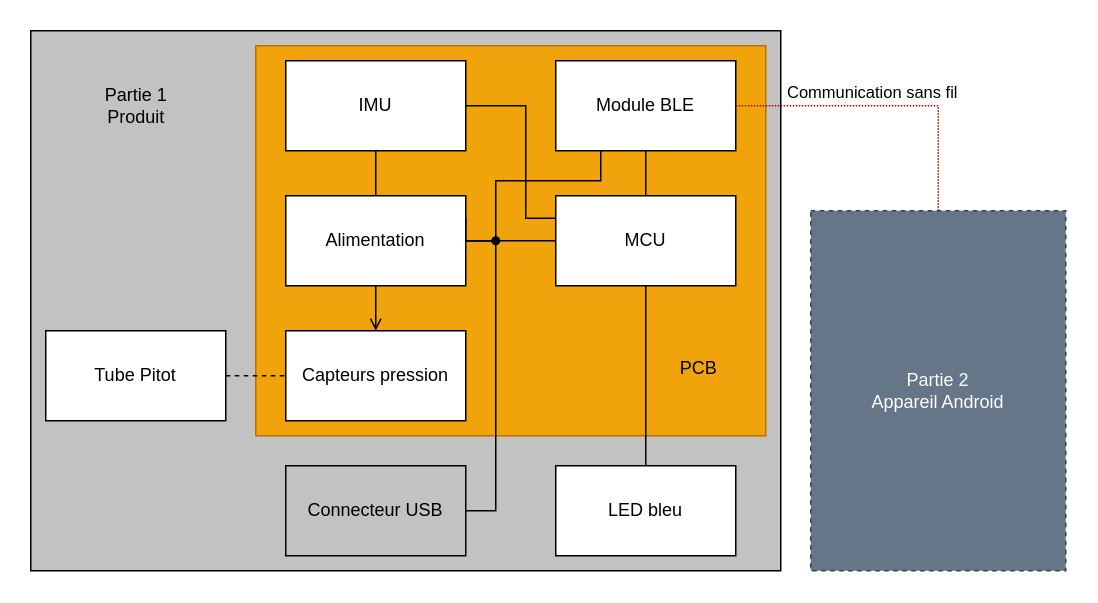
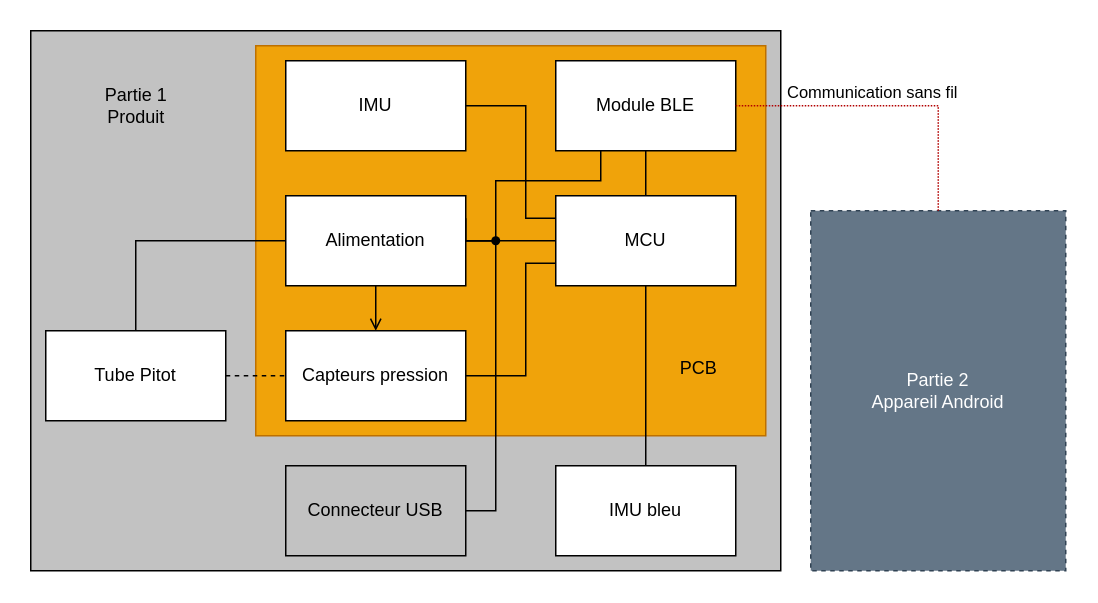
(376, 173) -> (166, 241)
none -> (526, 335)
(646, 511) -> (646, 511)
